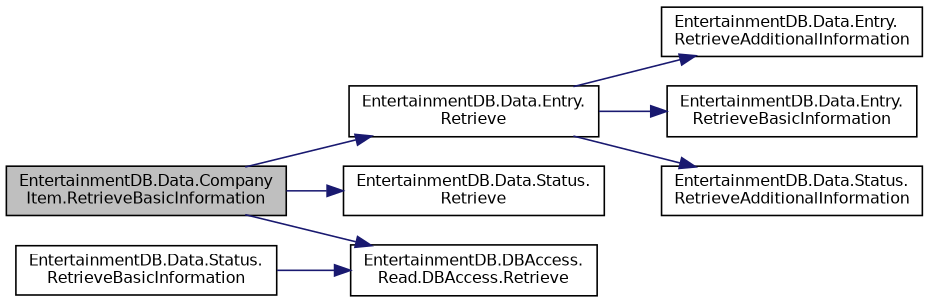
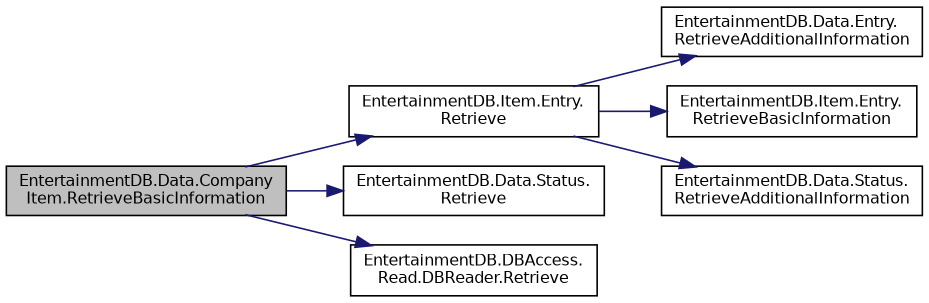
(474, 111) -> (474, 111)
(792, 111) -> (792, 111)
(146, 270) -> none
(474, 270) -> (474, 270)
